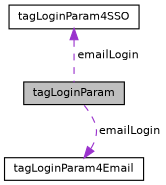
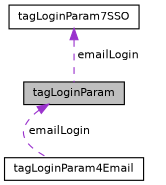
(74, 17) -> (74, 17)
(96, 125) -> (25, 137)
